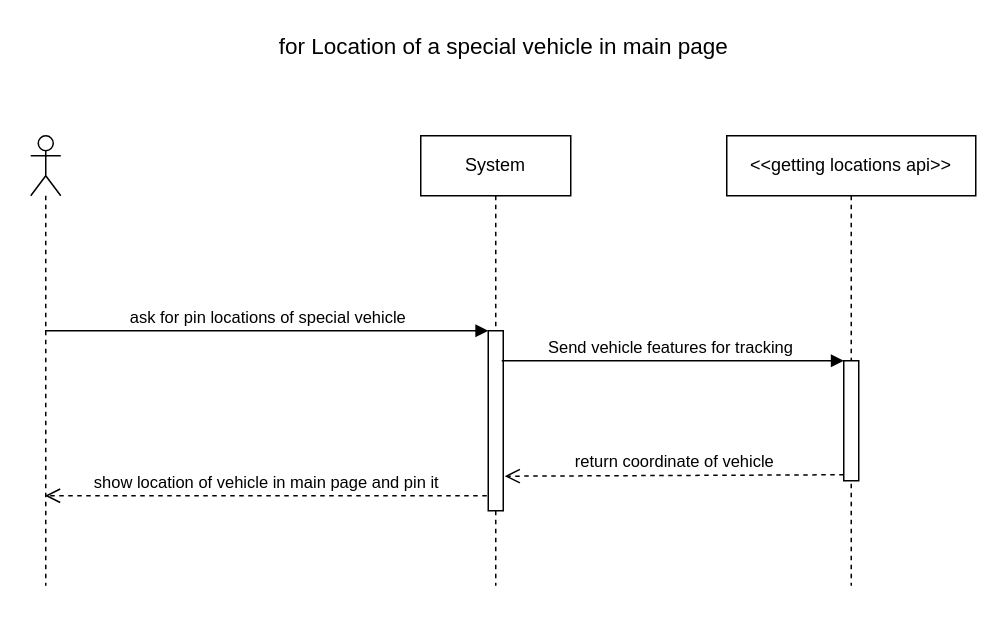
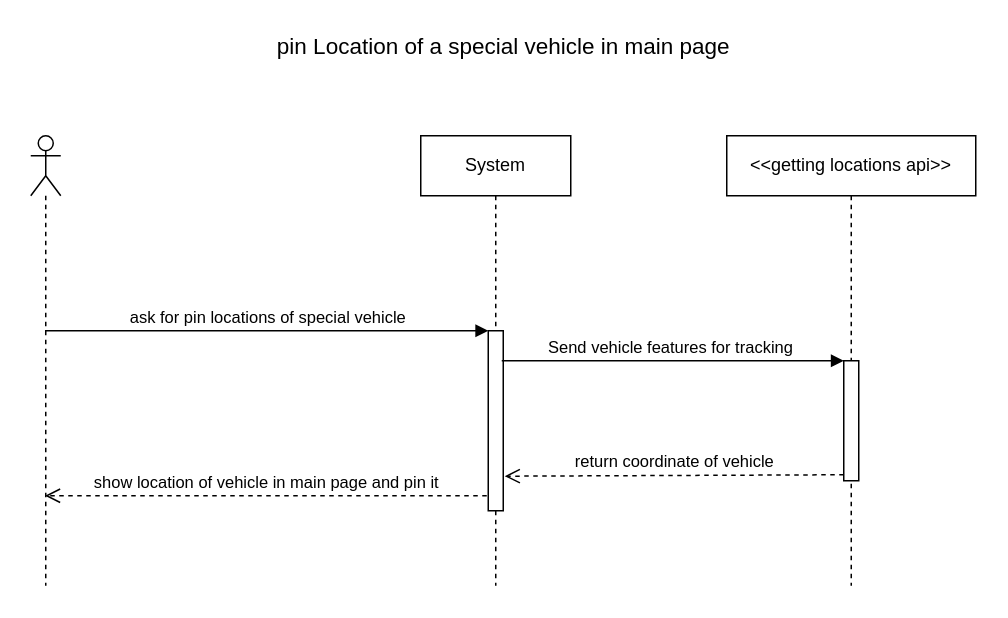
(504, 46) -> (504, 46)
